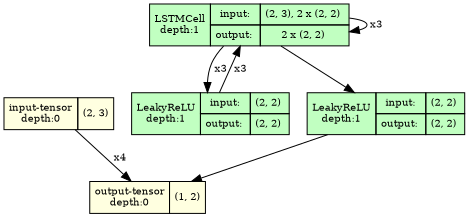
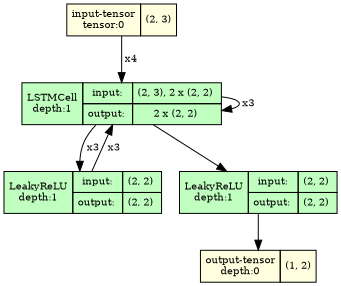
(41, 119) -> (104, 25)
(99, 152) -> (122, 54)
